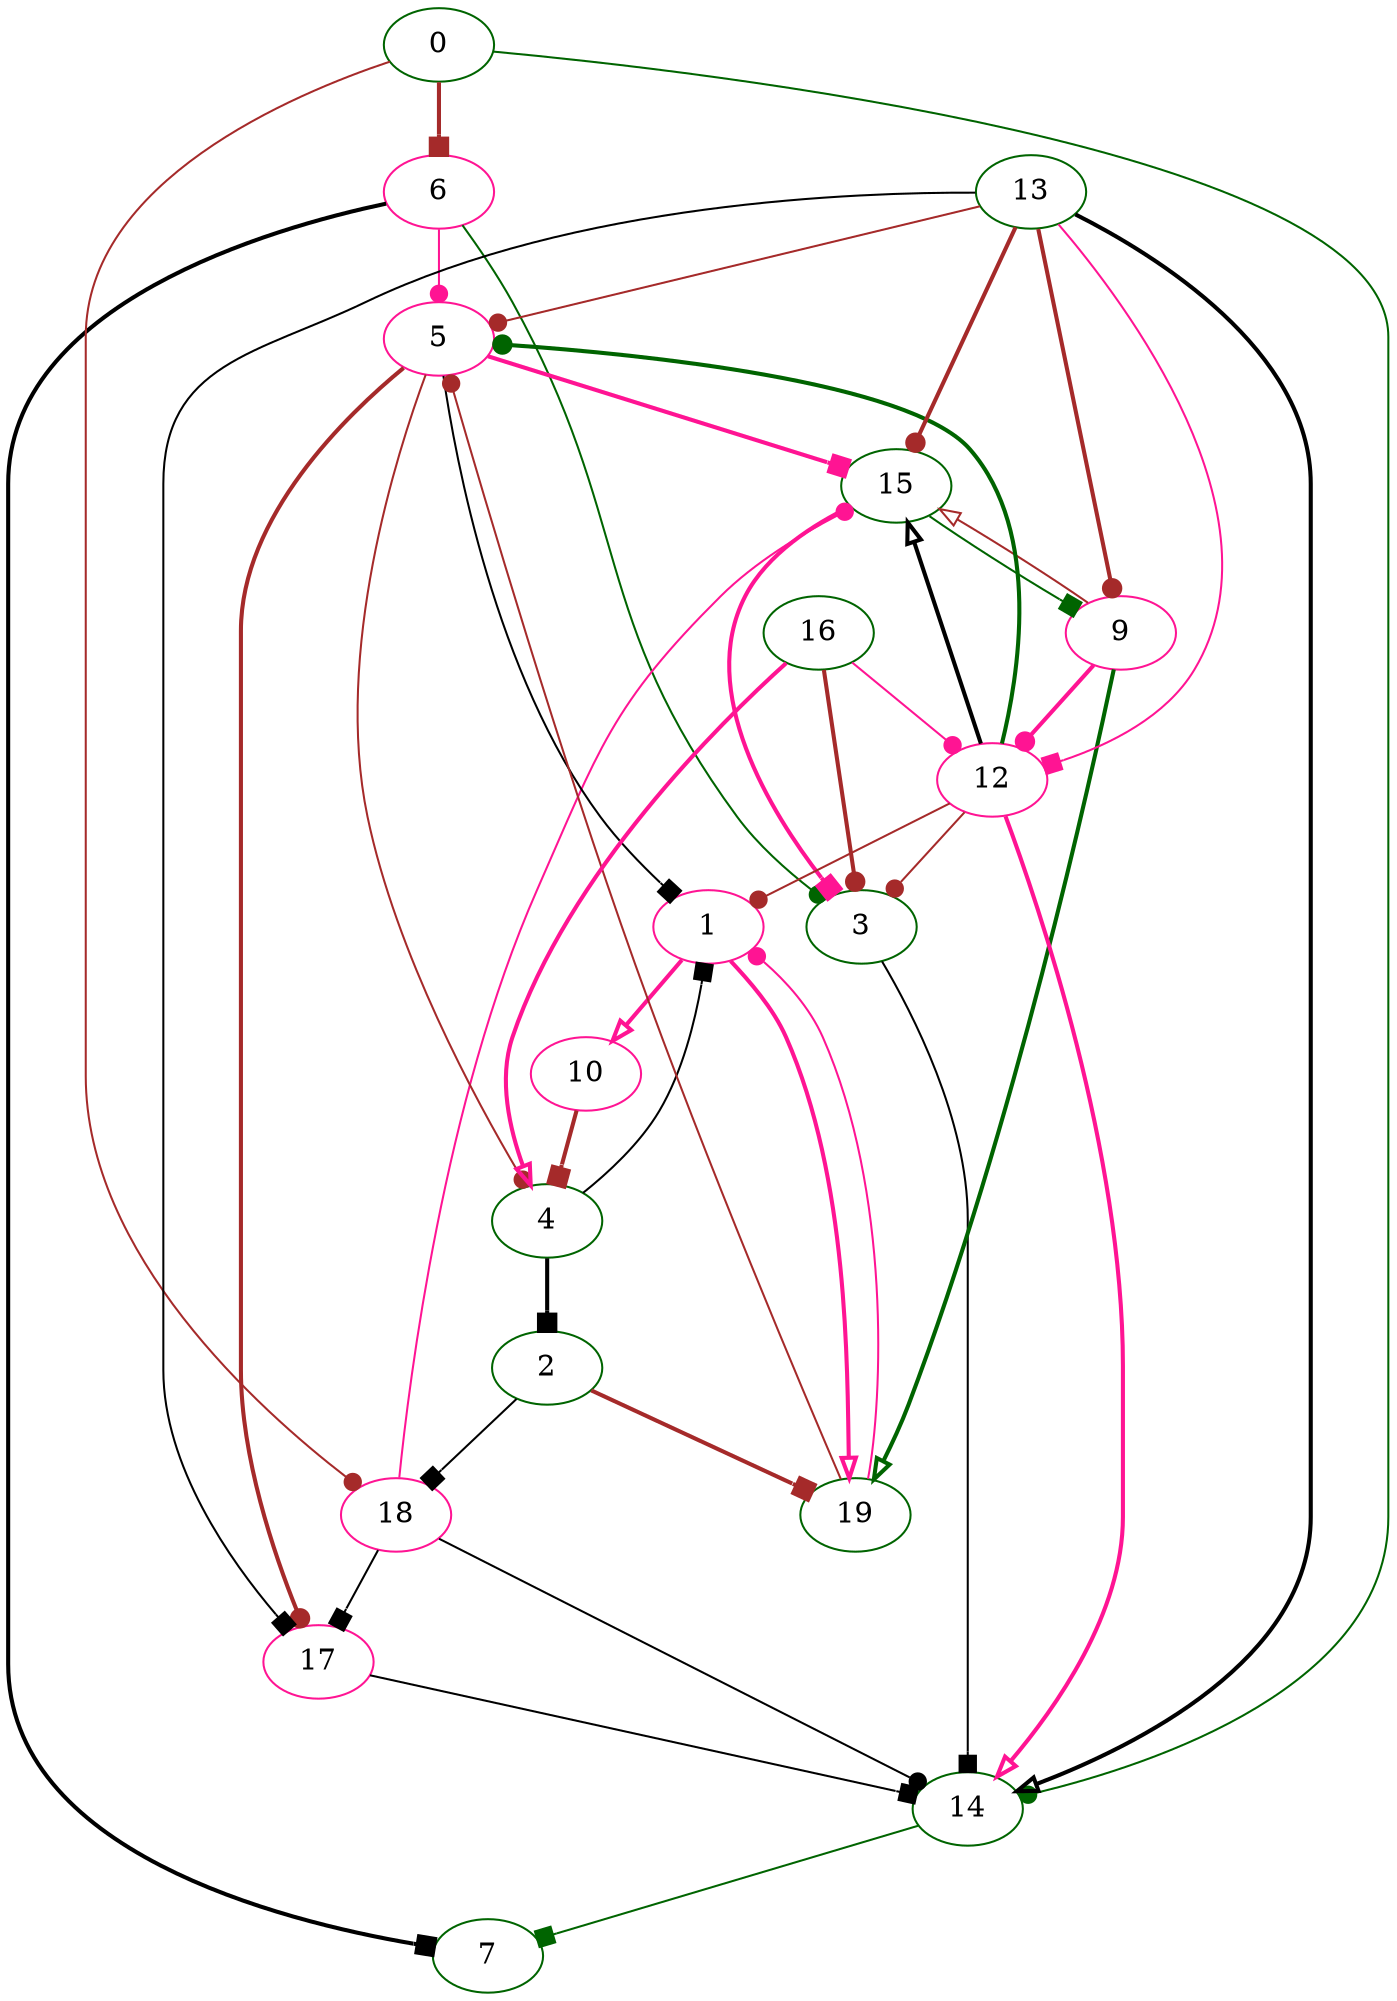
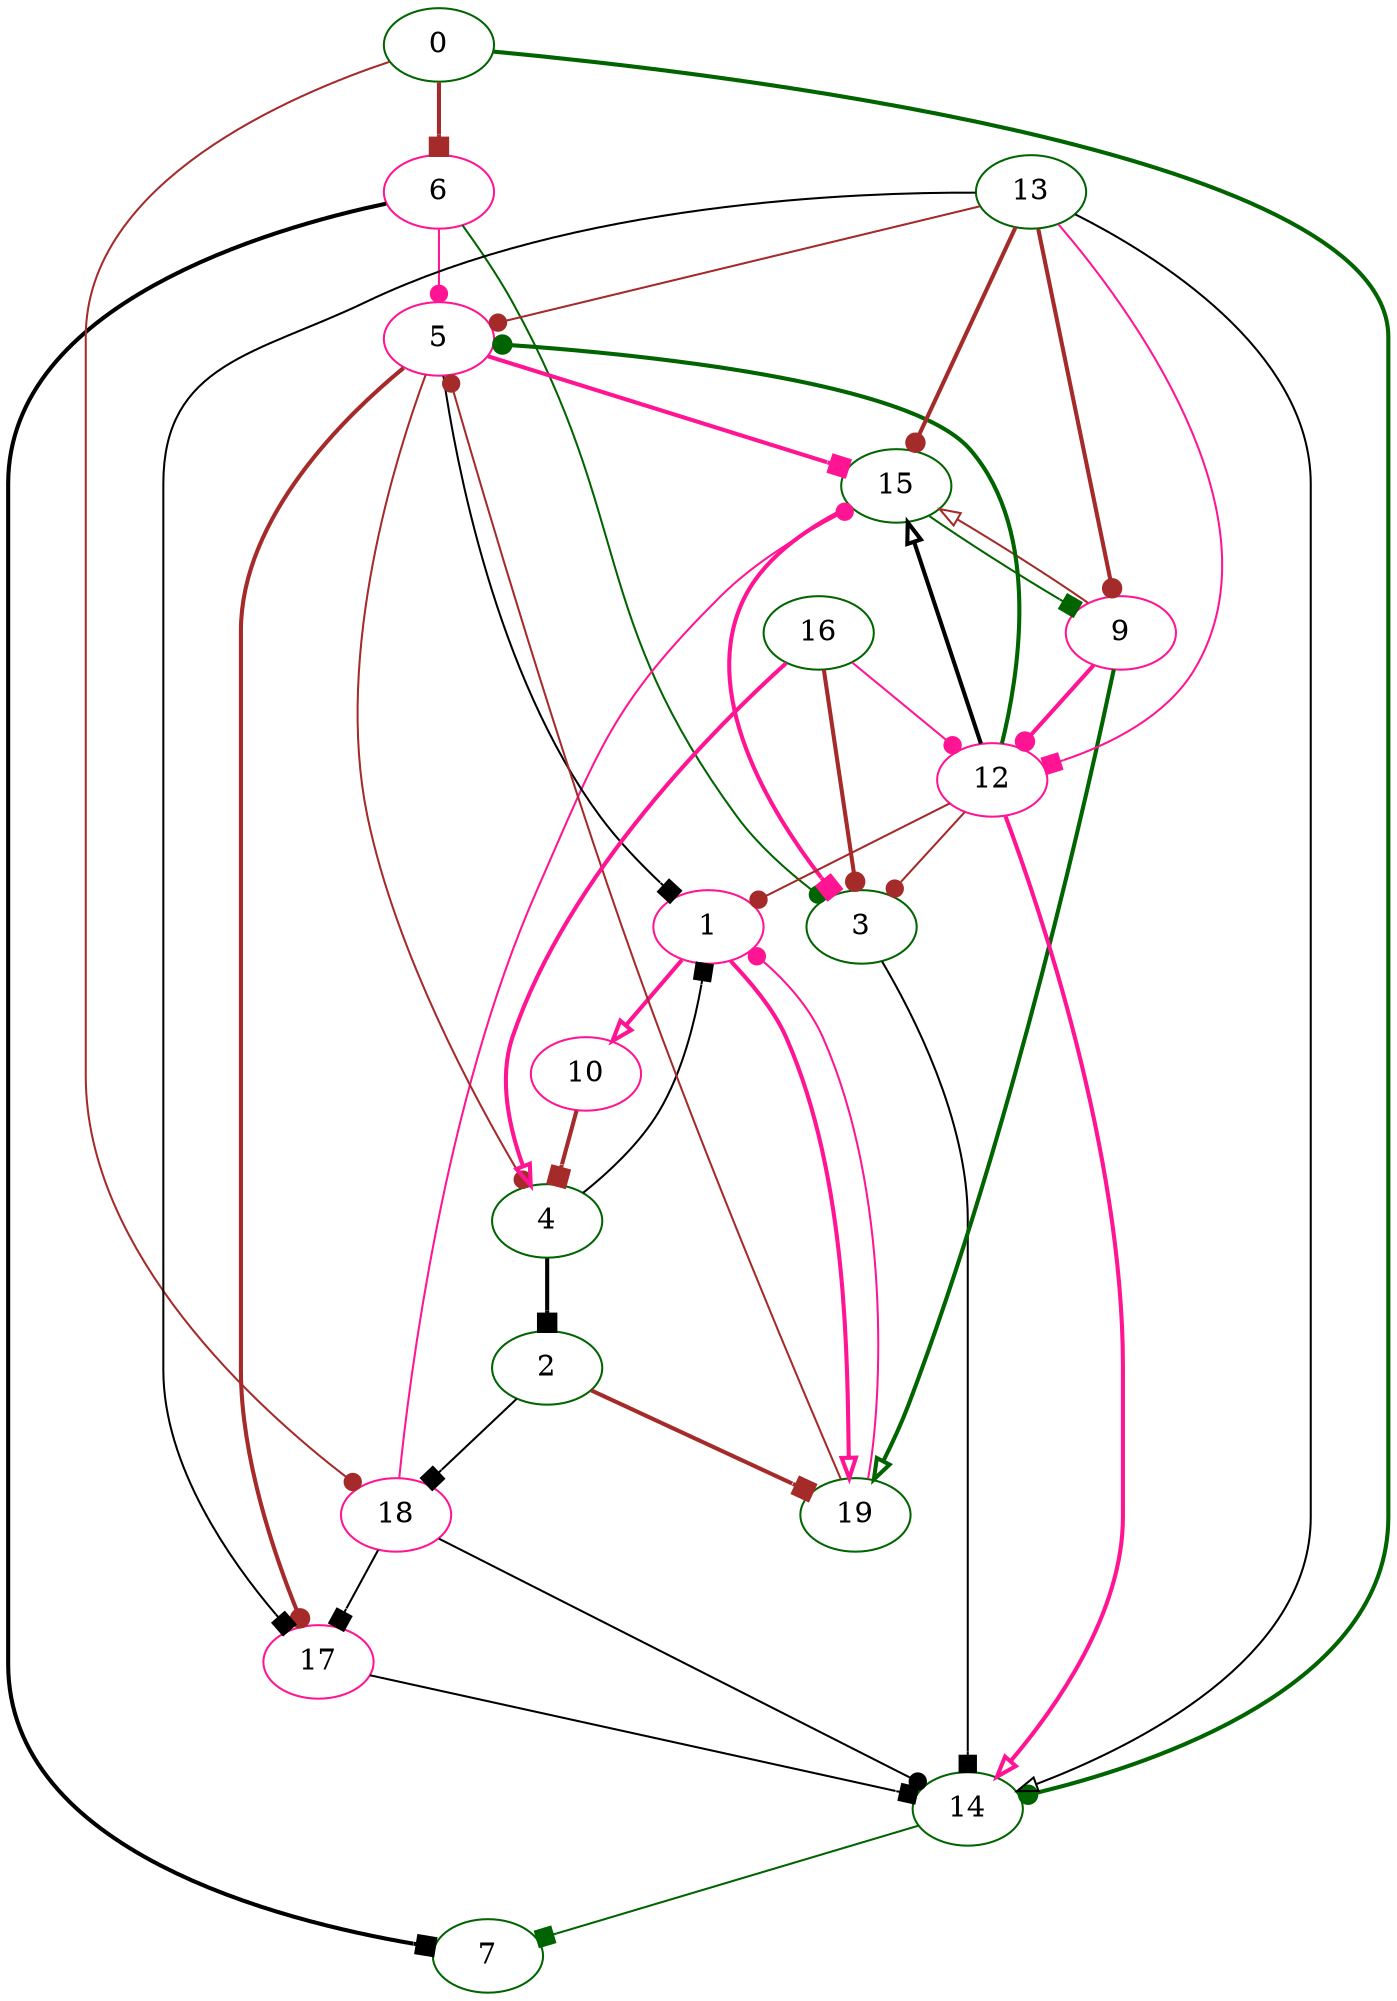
(1388, 679) -> (1388, 679)
(1311, 1016) -> (1311, 1016)
